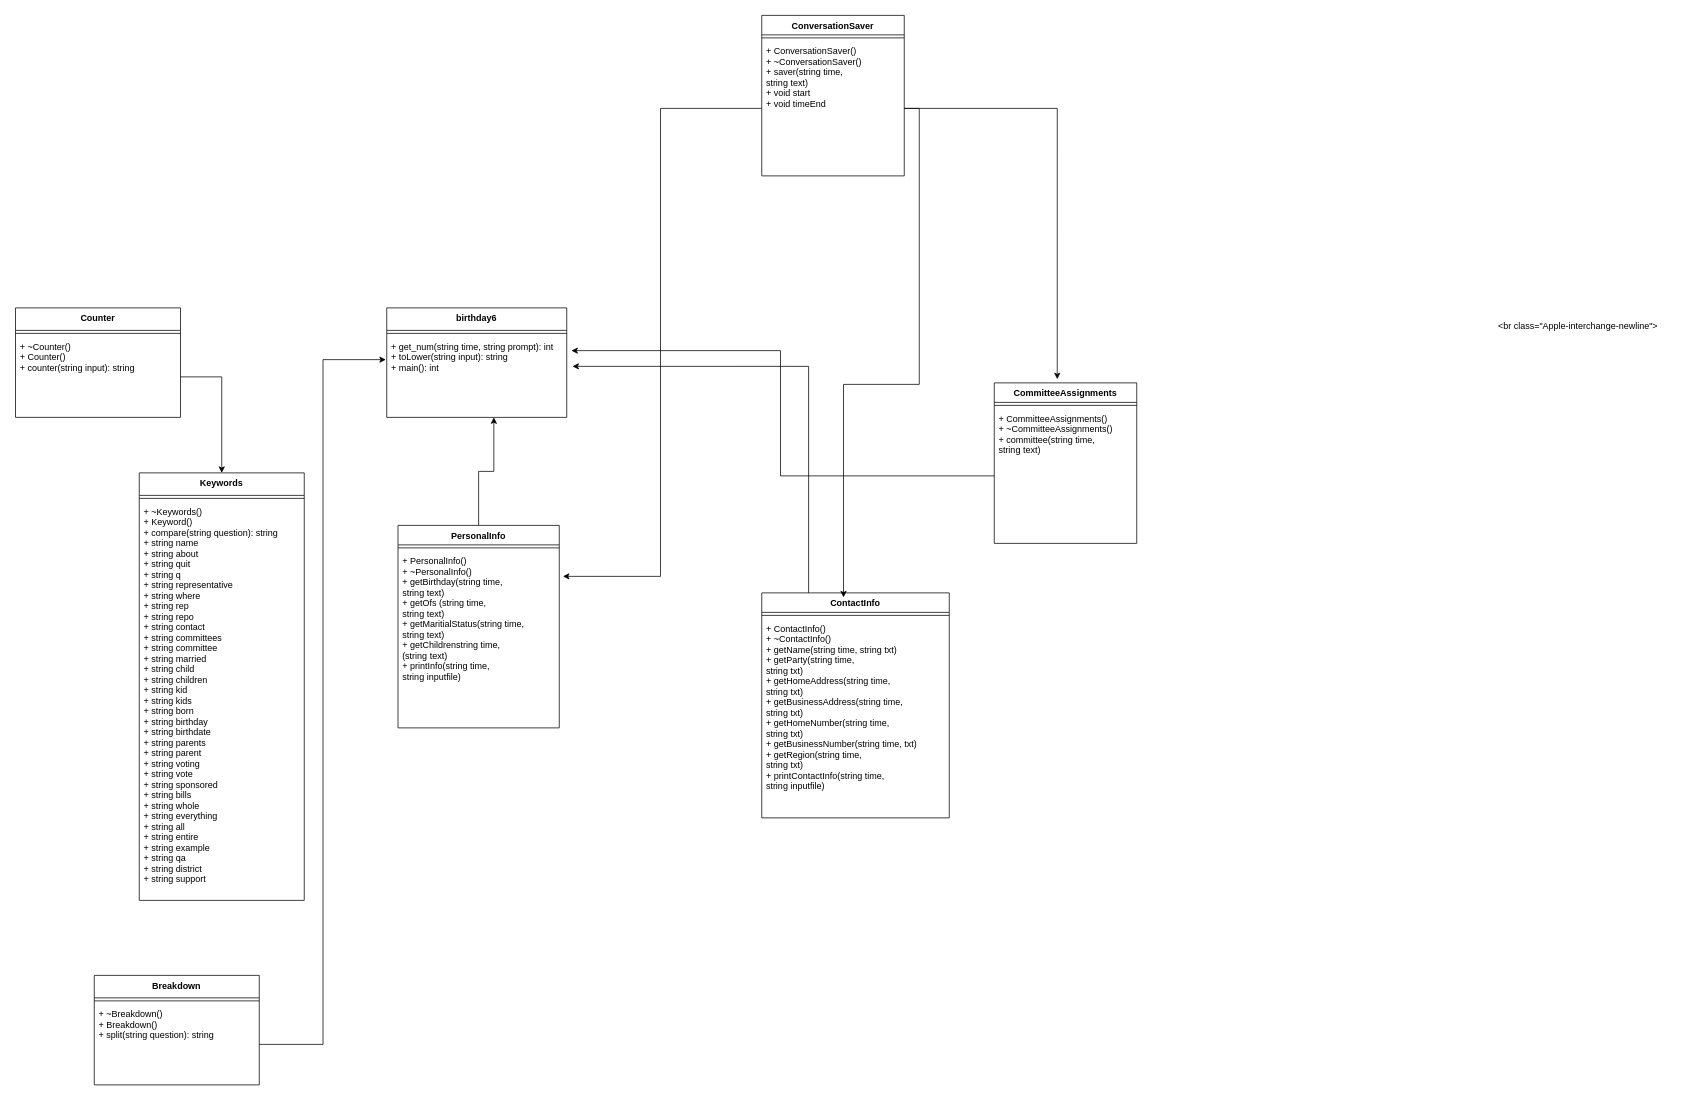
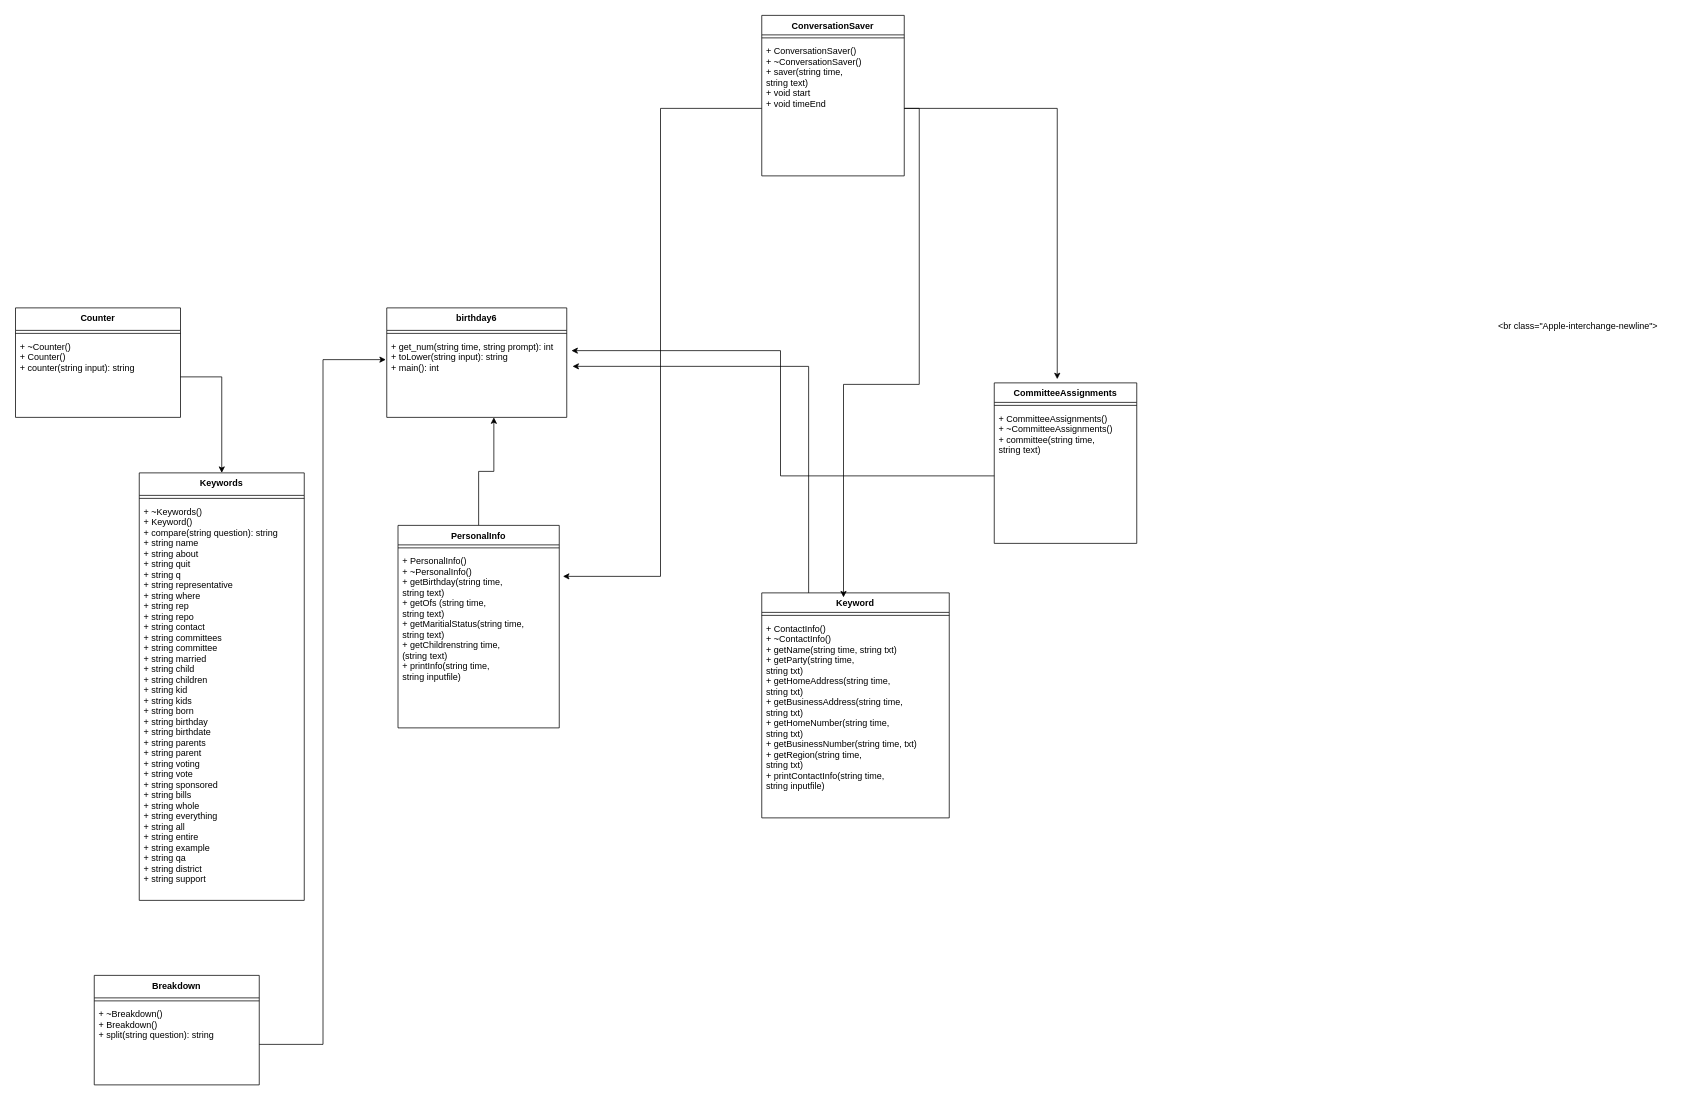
(855, 603) -> (855, 603)
